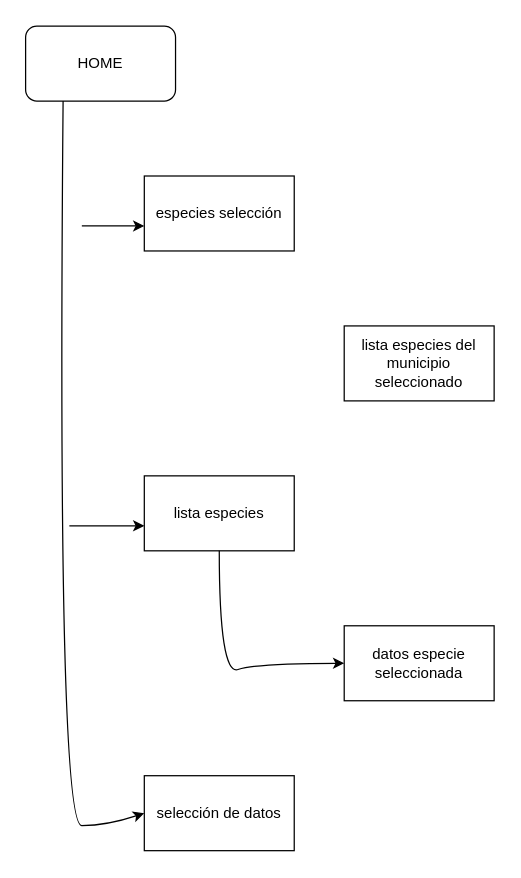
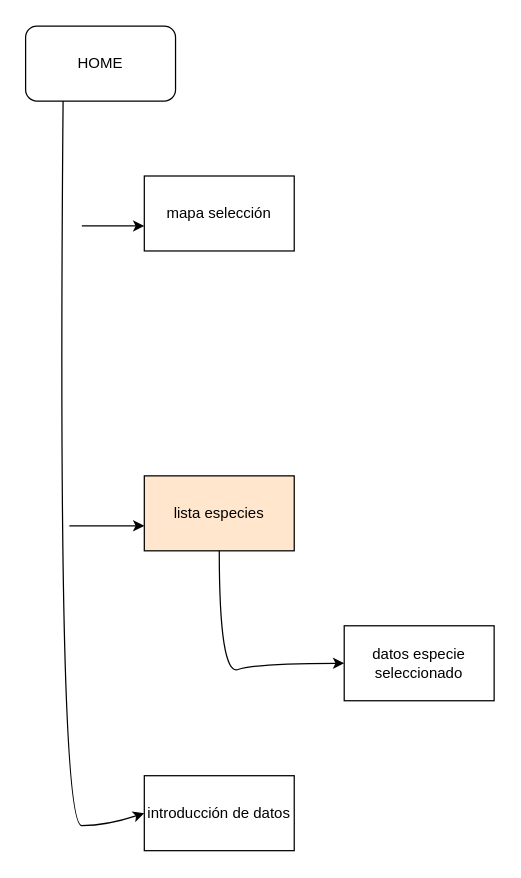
(219, 213) -> (219, 213)
(419, 363) -> none
(219, 513) -> (219, 513)
(419, 663) -> (419, 663)
(219, 813) -> (219, 813)
